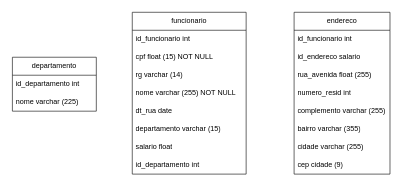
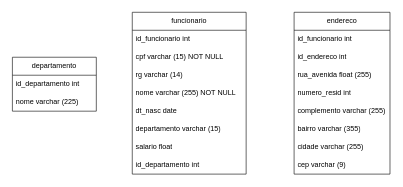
(178, 57) -> (183, 57)
(332, 57) -> (325, 57)
(157, 111) -> (159, 111)
(323, 165) -> (326, 165)
